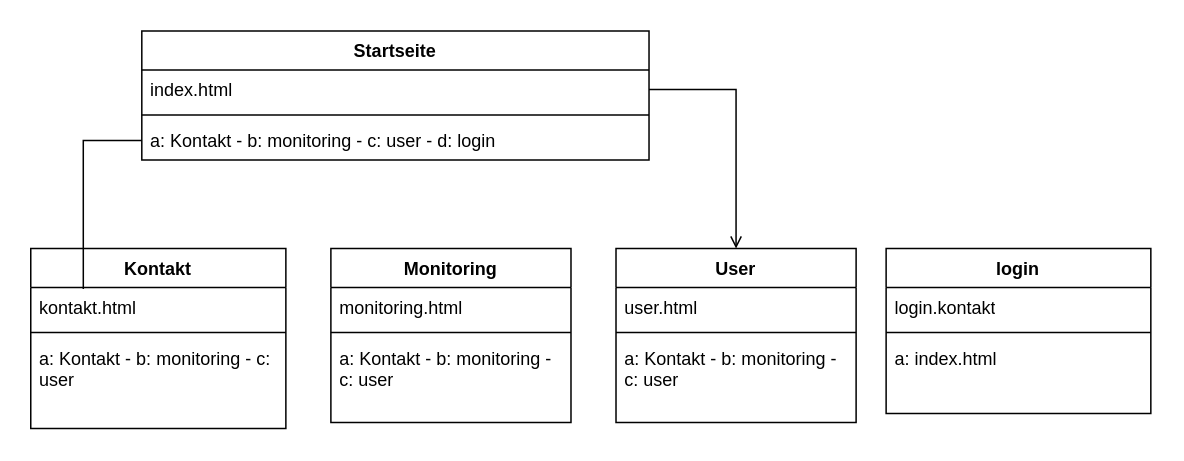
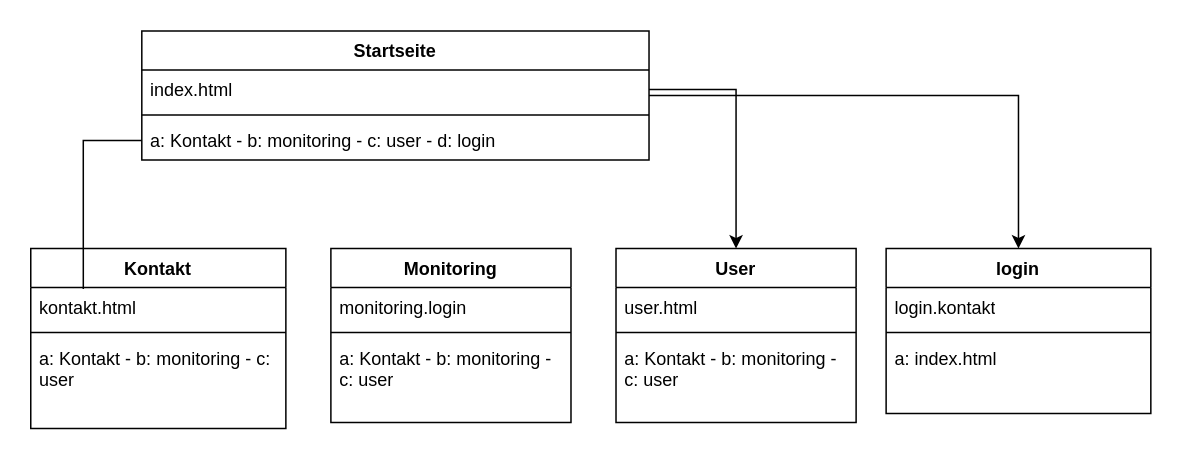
none -> (905, 95)
(736, 239) -> (736, 237)
(406, 309) -> (409, 309)
